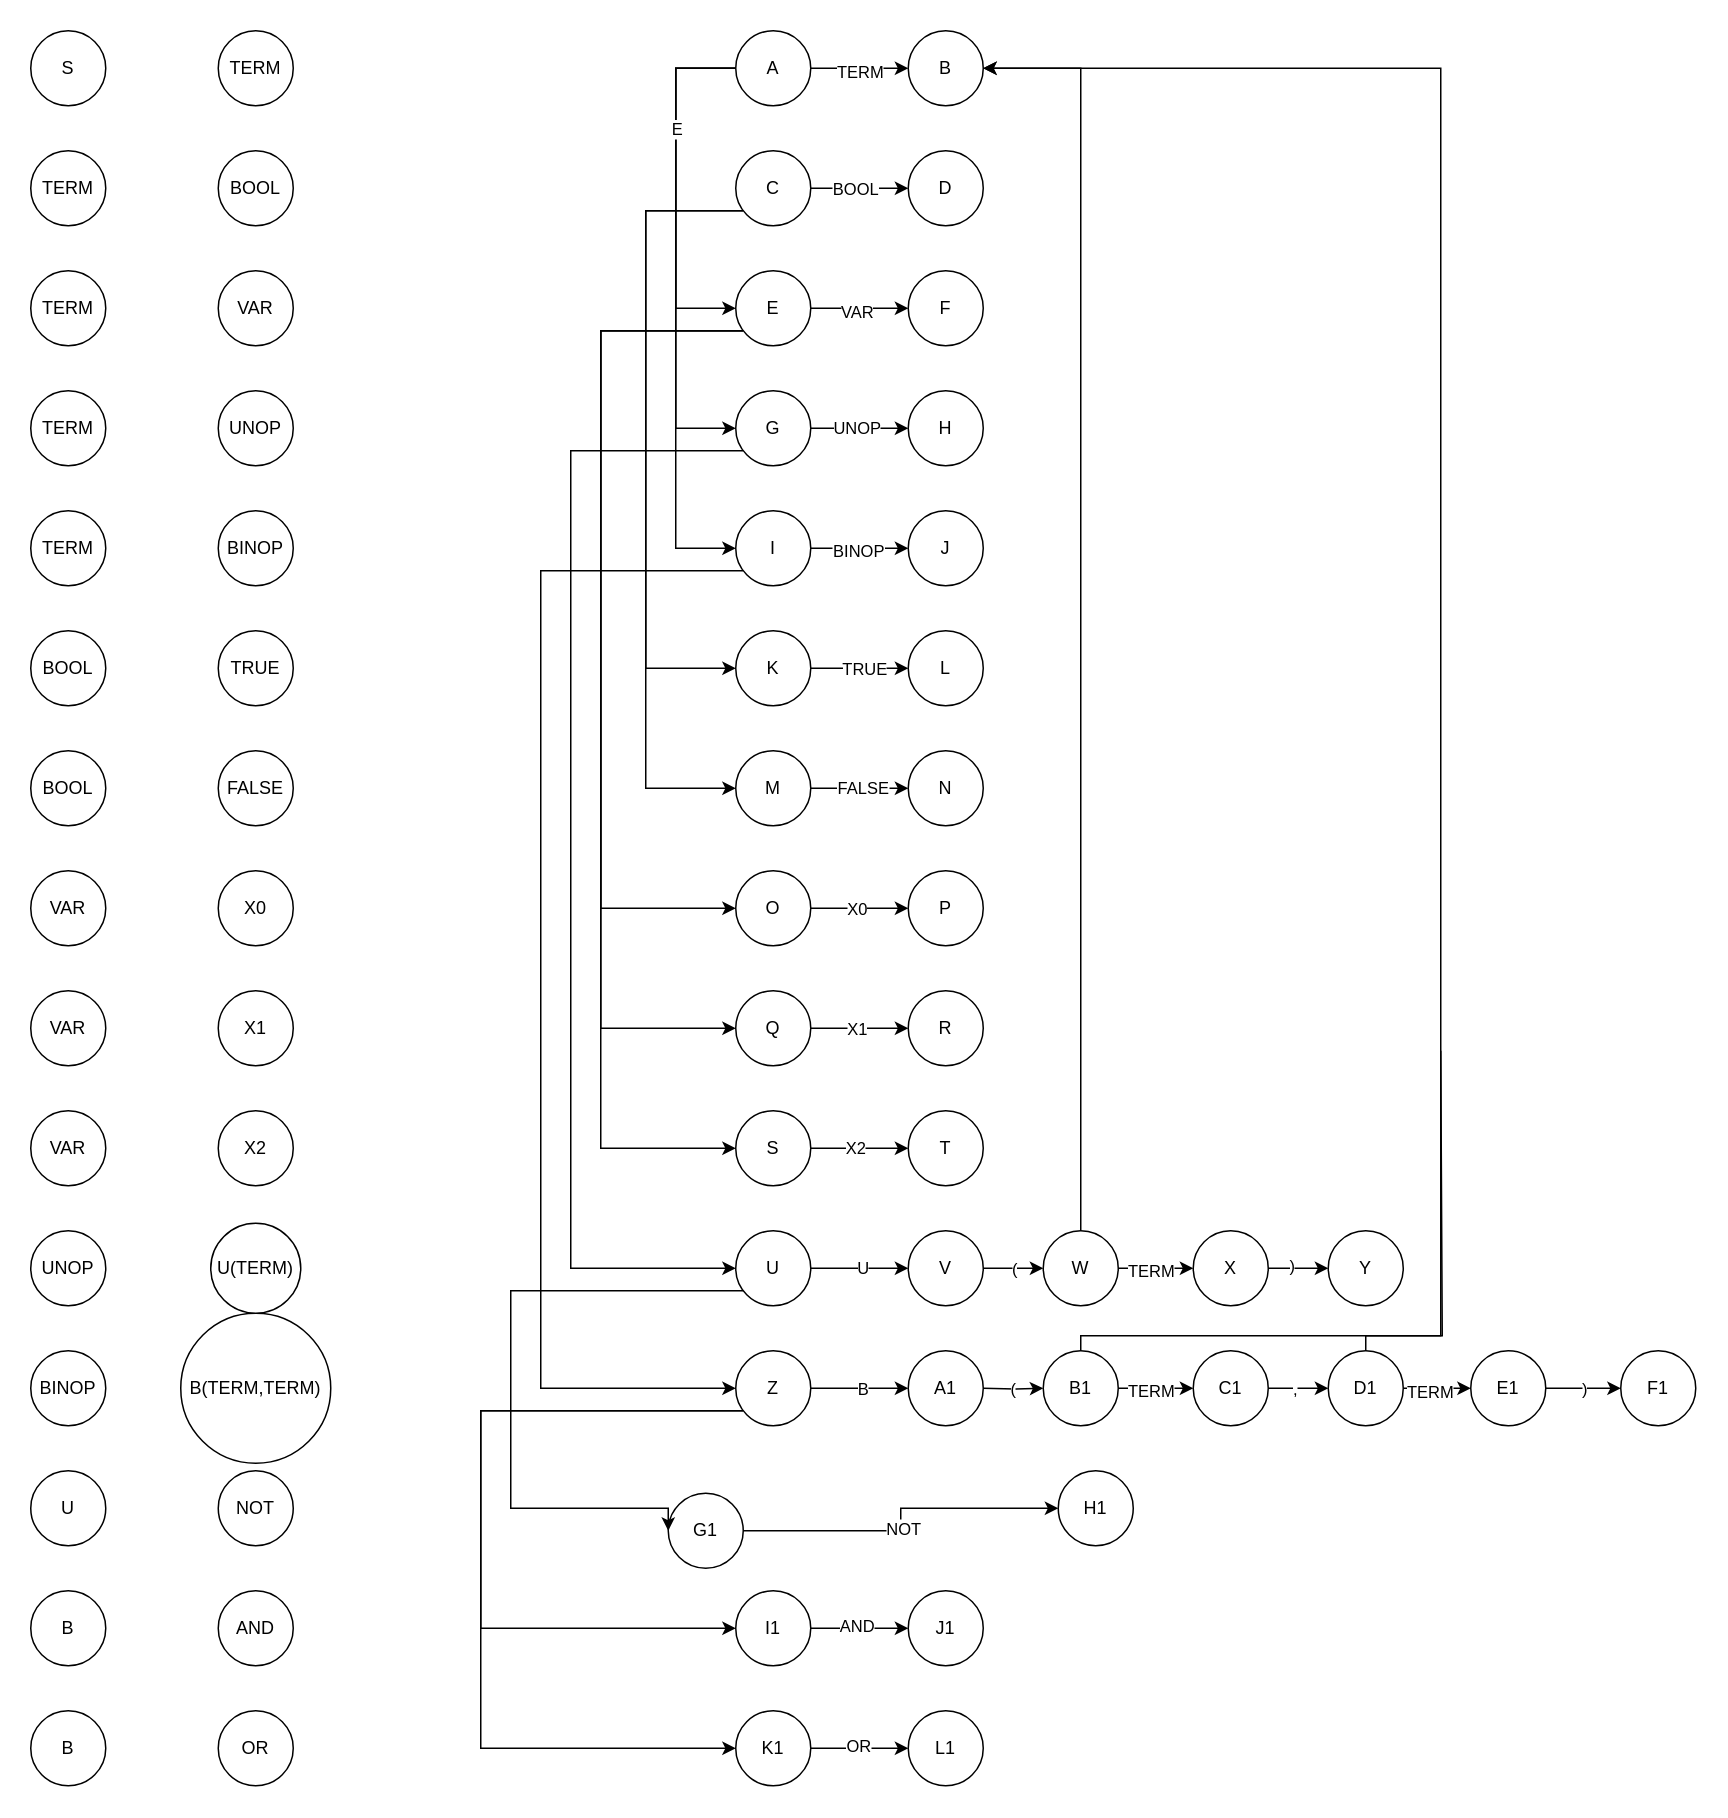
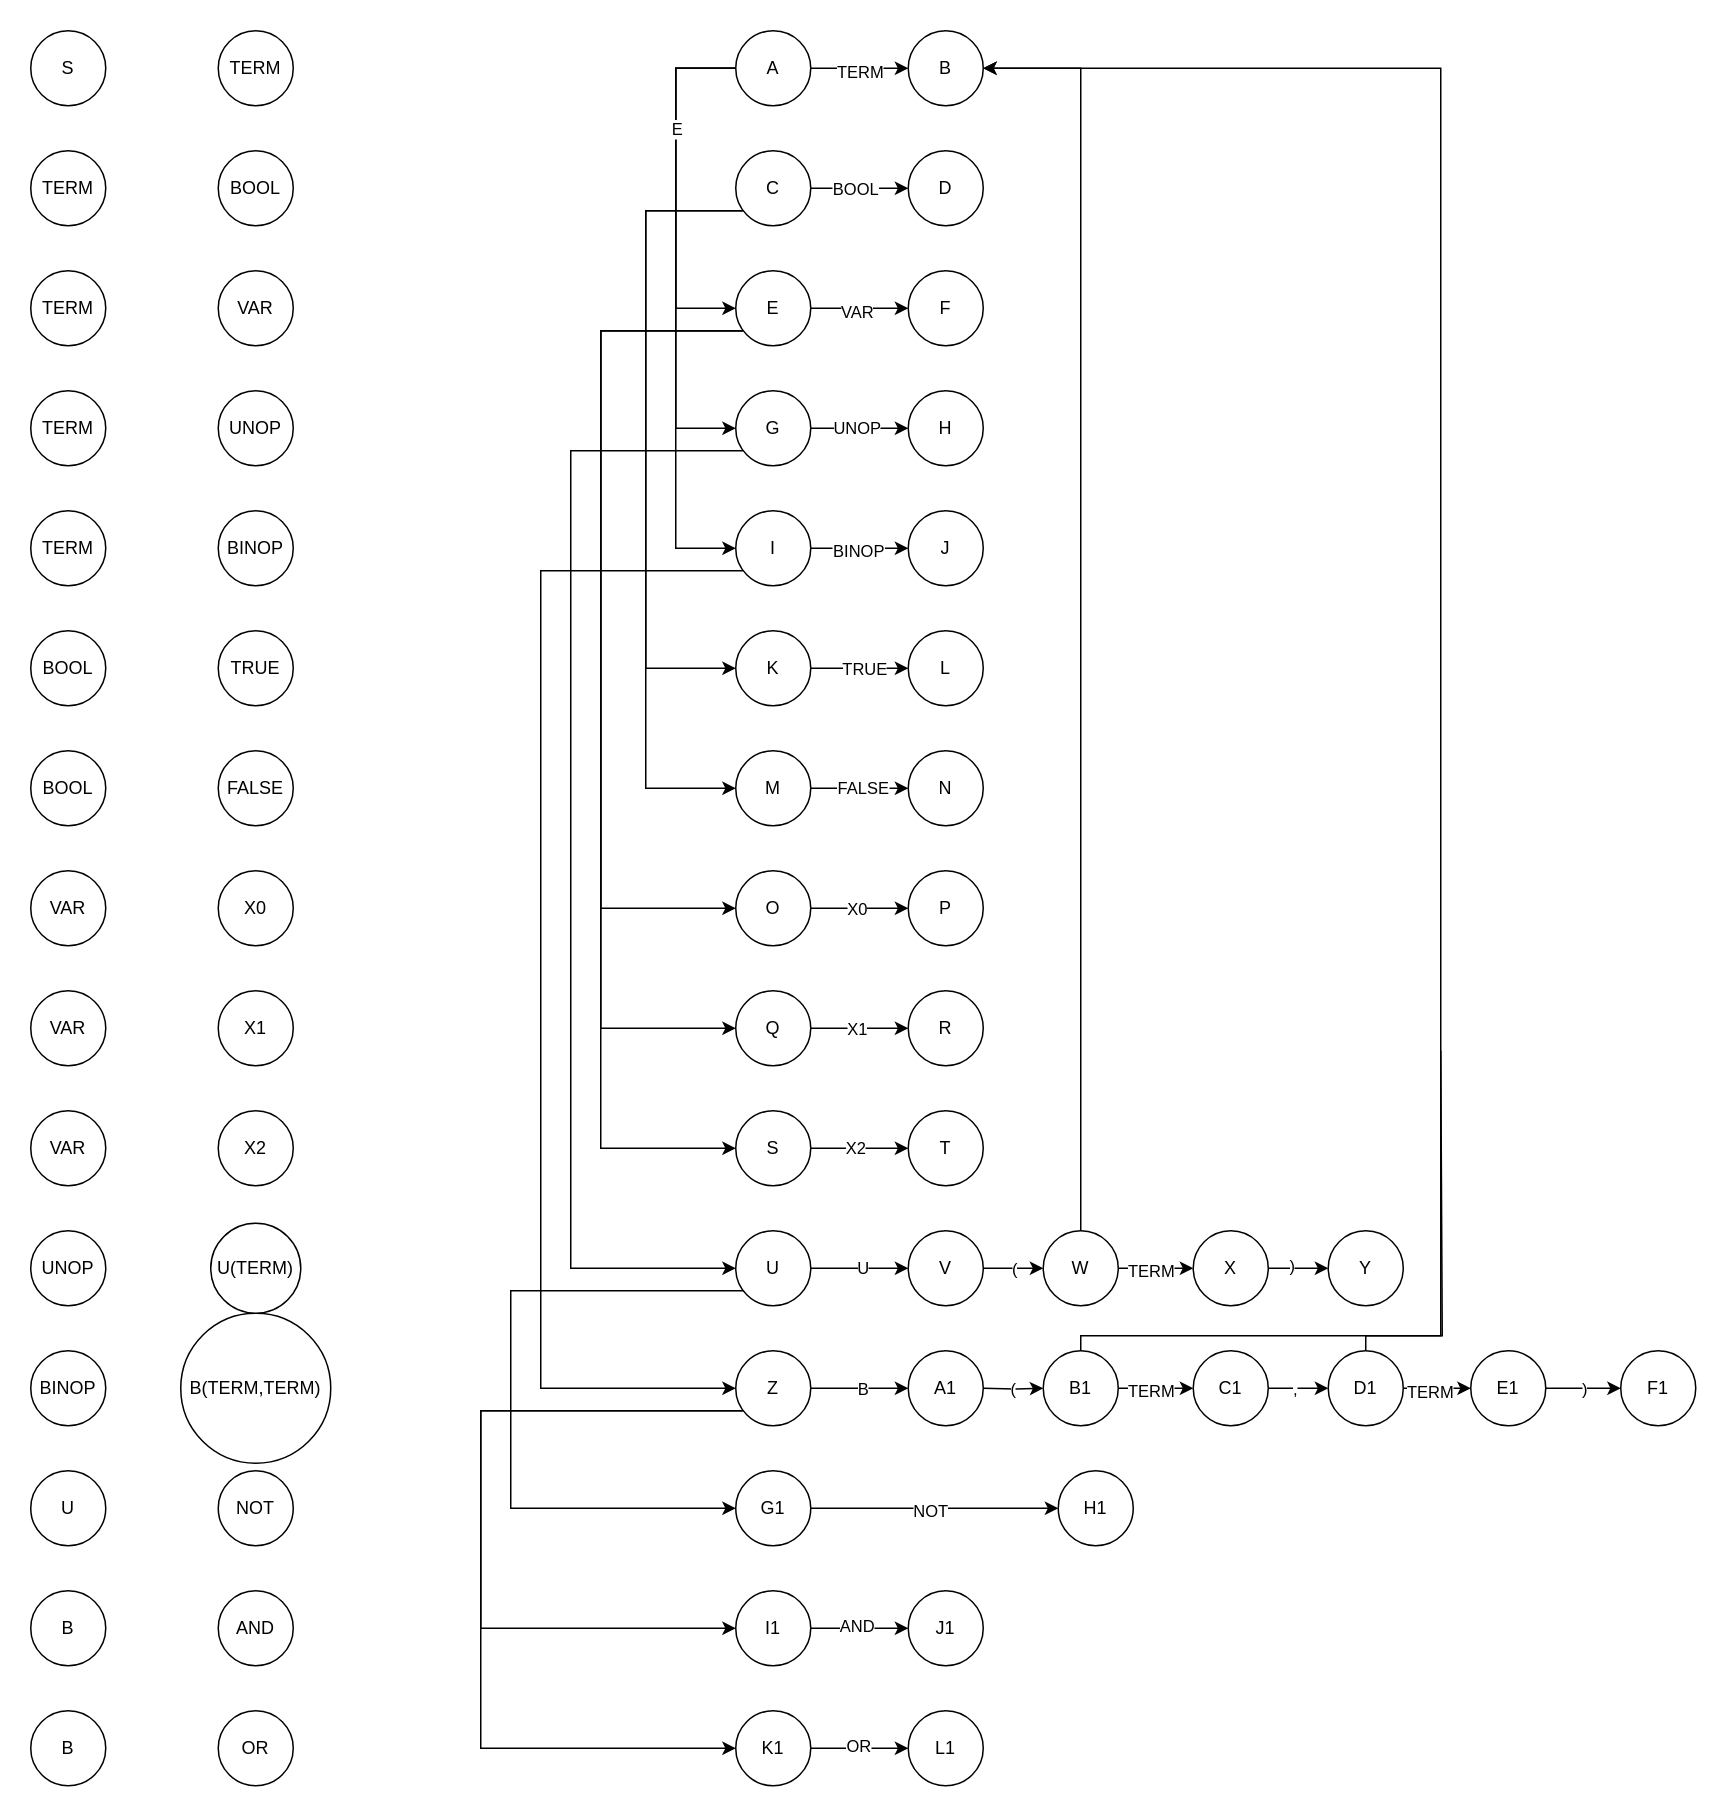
(706, 1531) -> (773, 1508)
